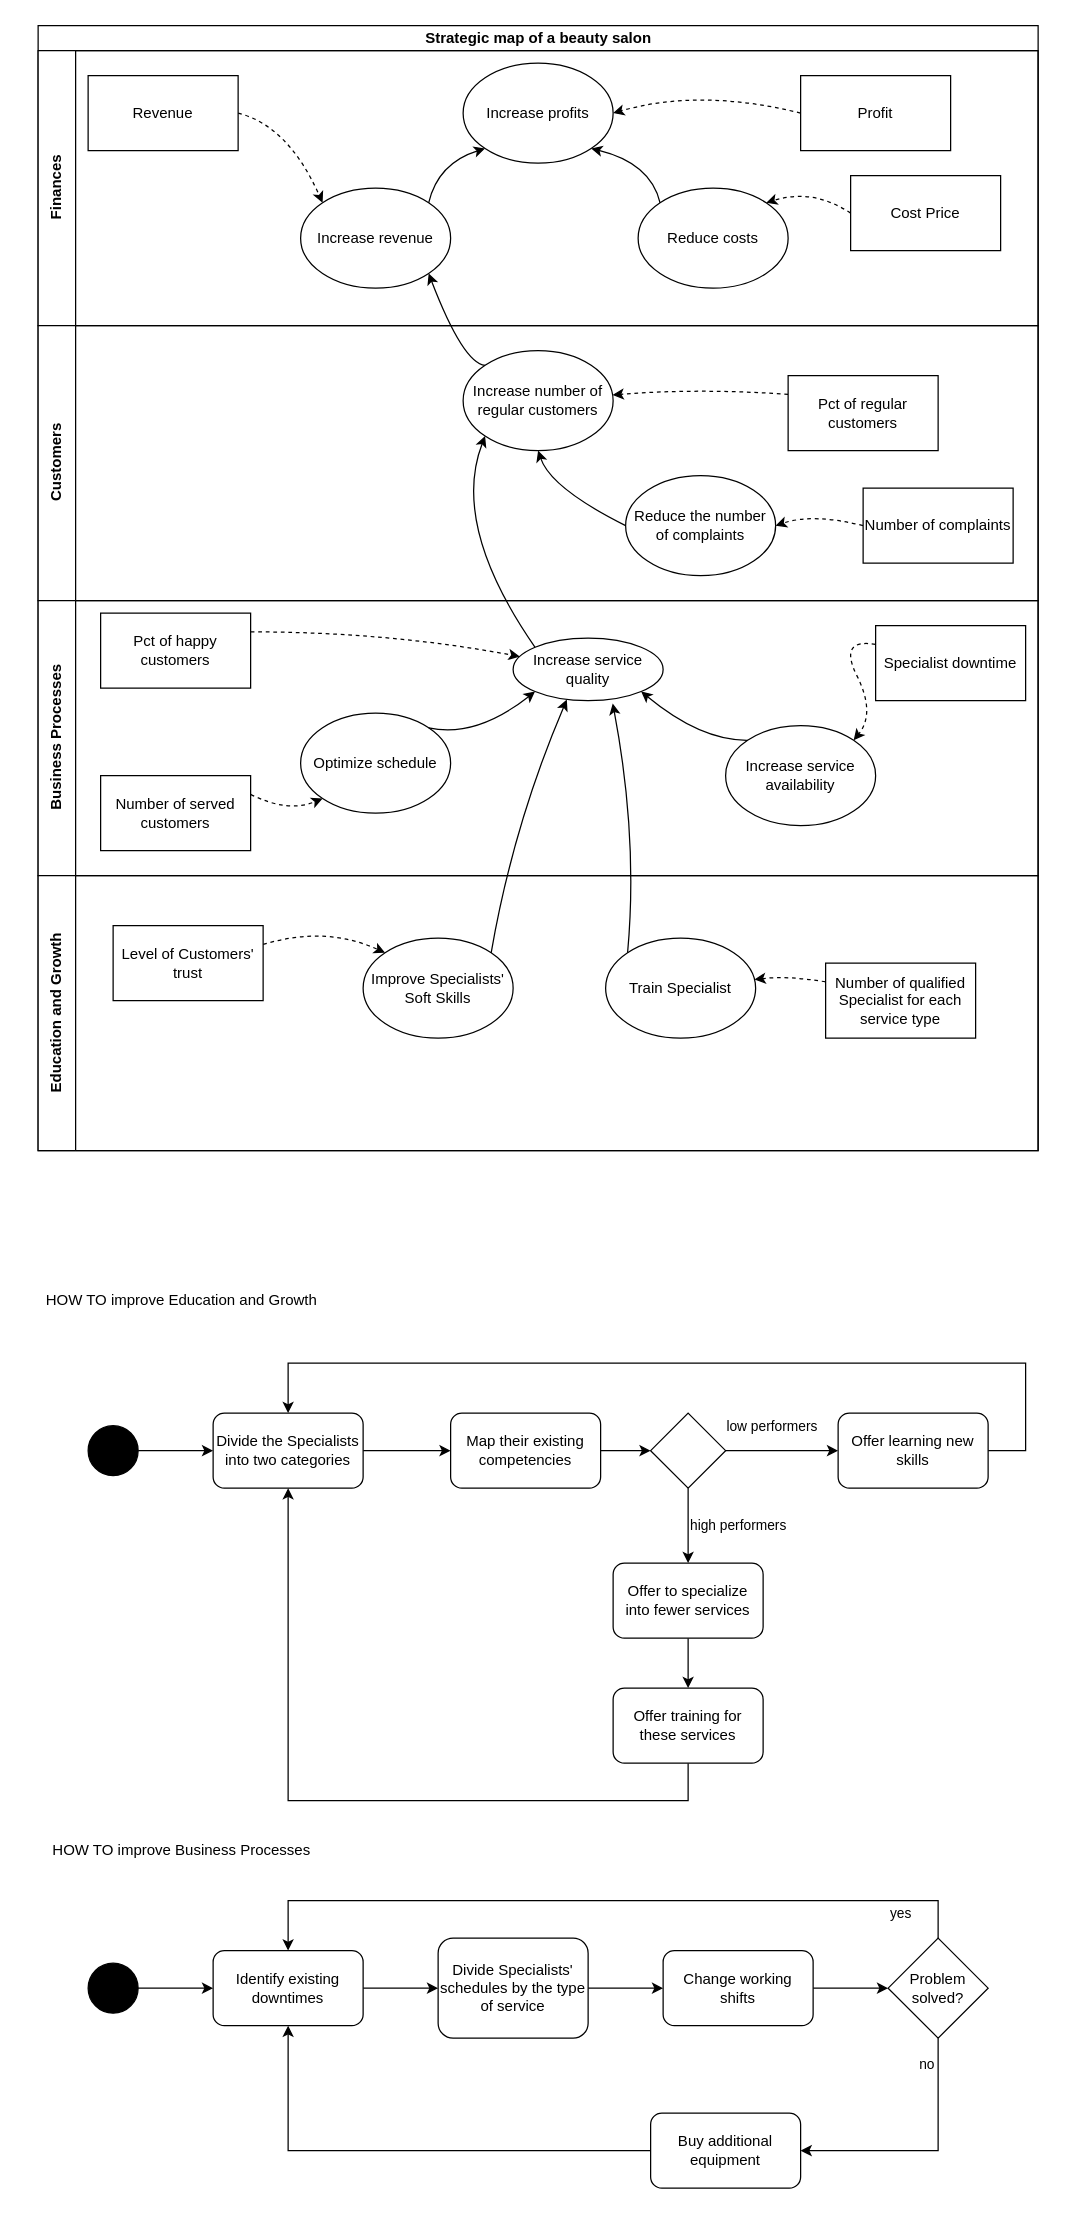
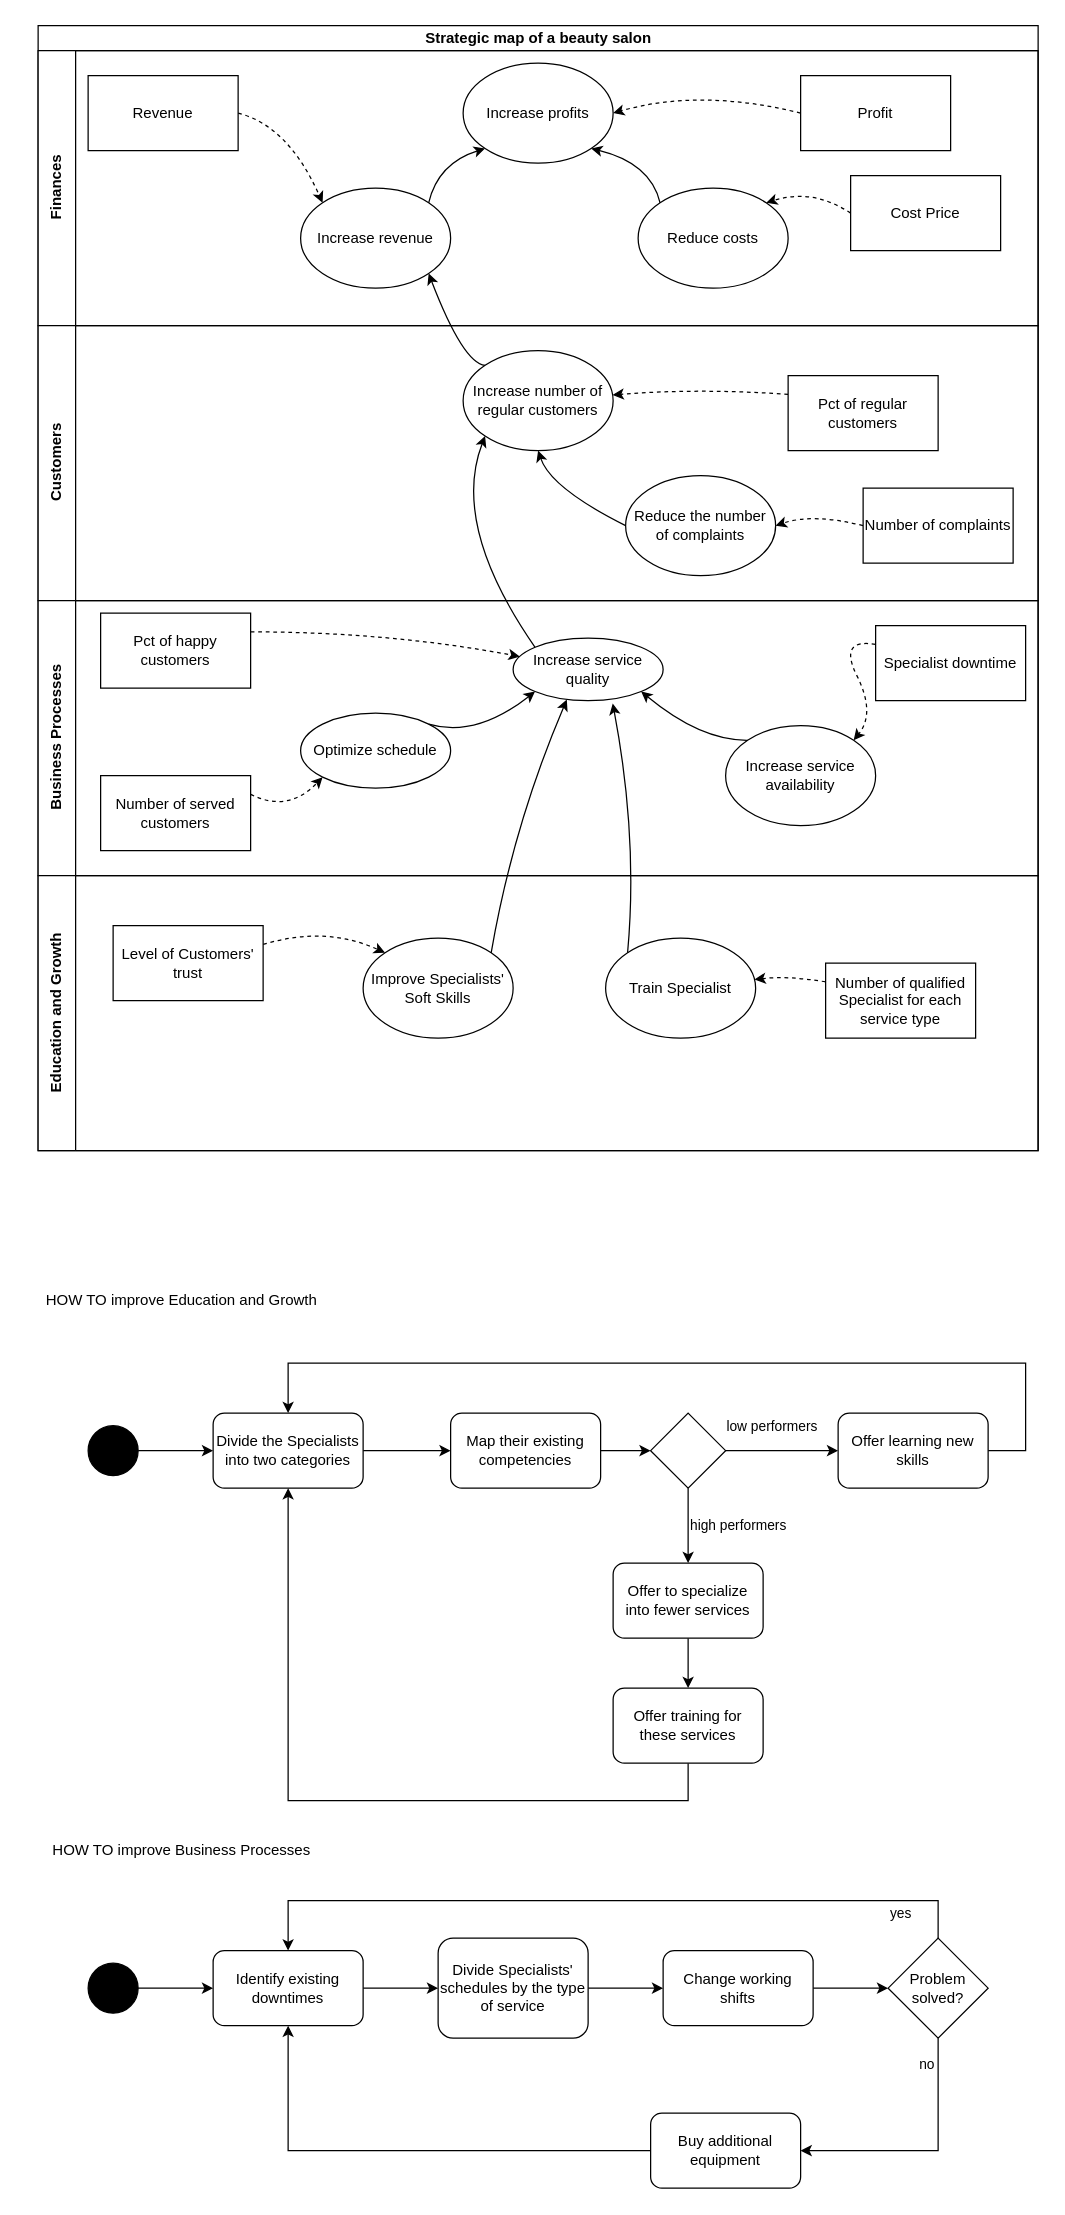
(376, 763) -> (376, 751)
